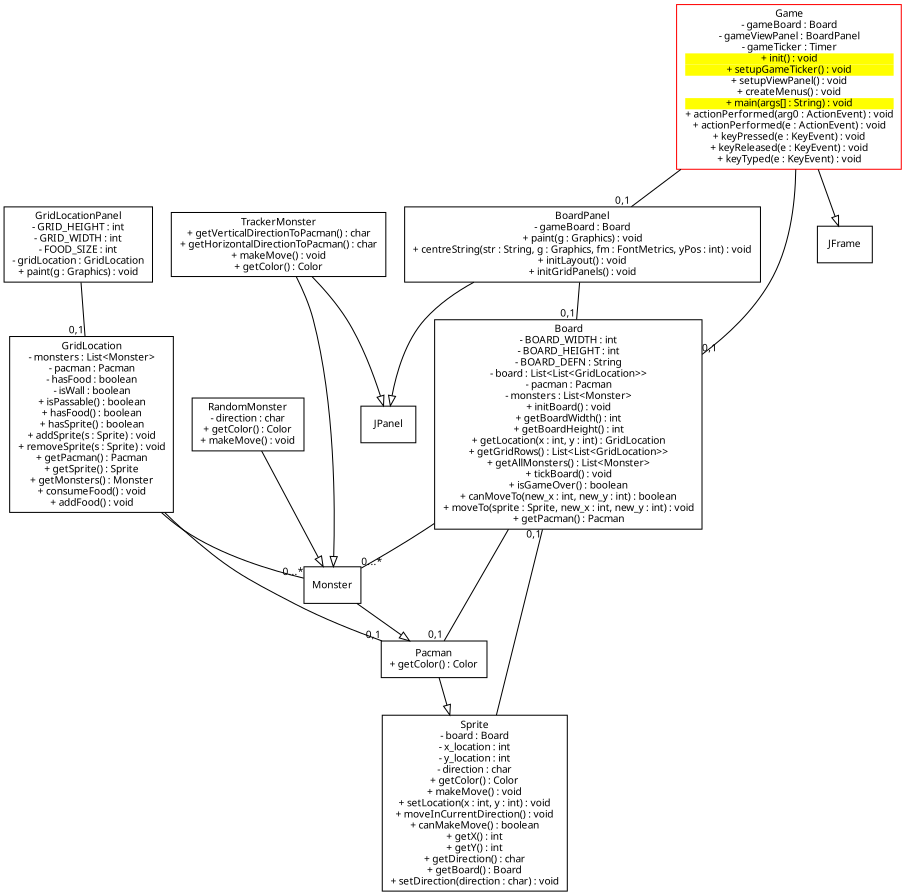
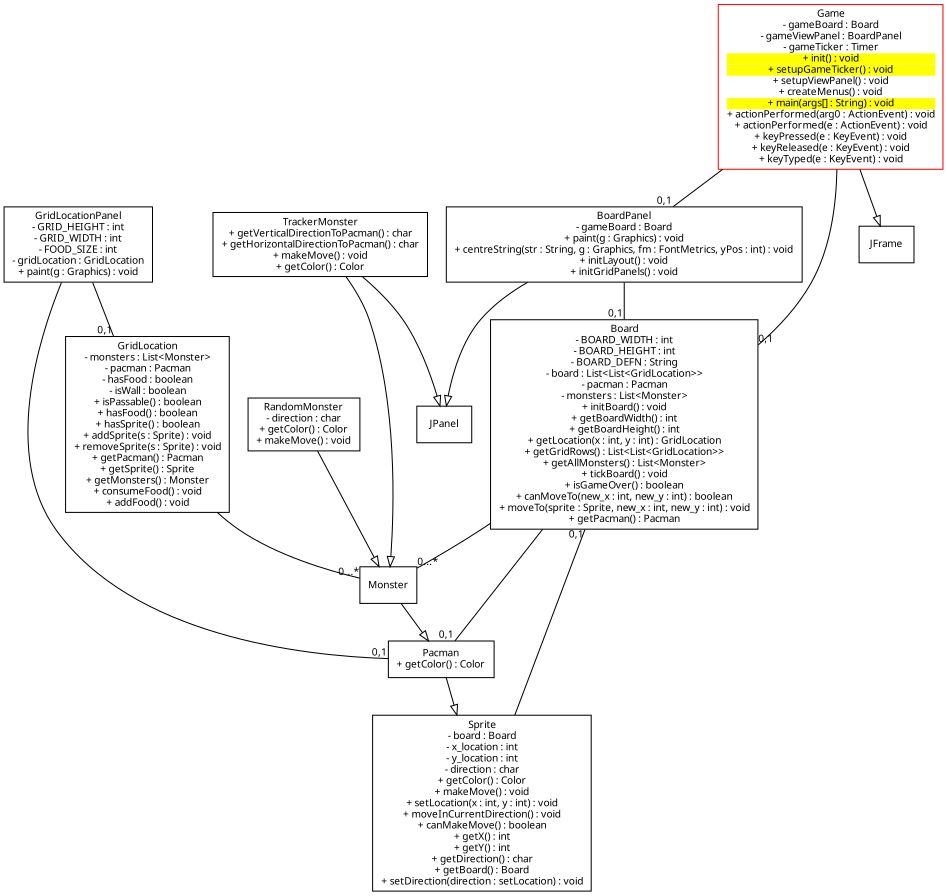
(266, 589) -> (94, 570)
(475, 881) -> (482, 881)
